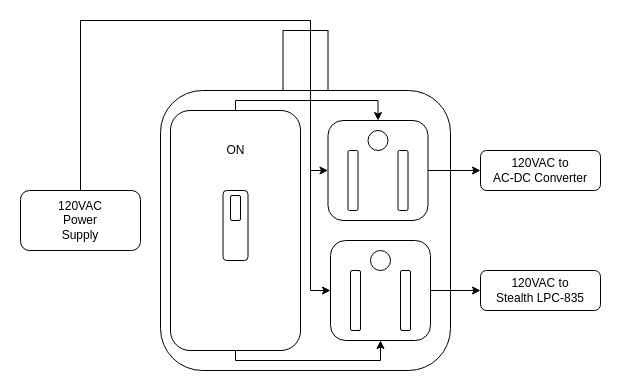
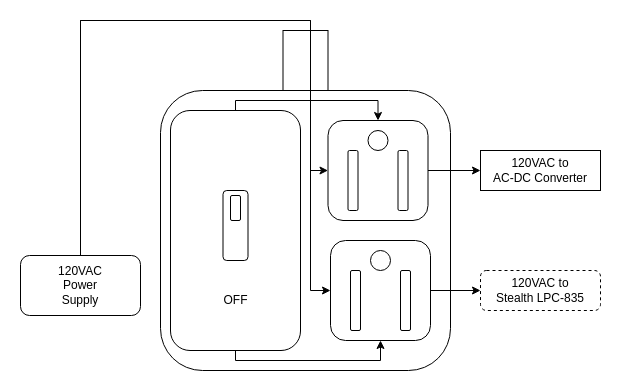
(236, 151) -> none
(541, 171) -> (541, 171)
(81, 221) -> (81, 286)
(541, 291) -> (541, 291)
none -> (236, 301)
